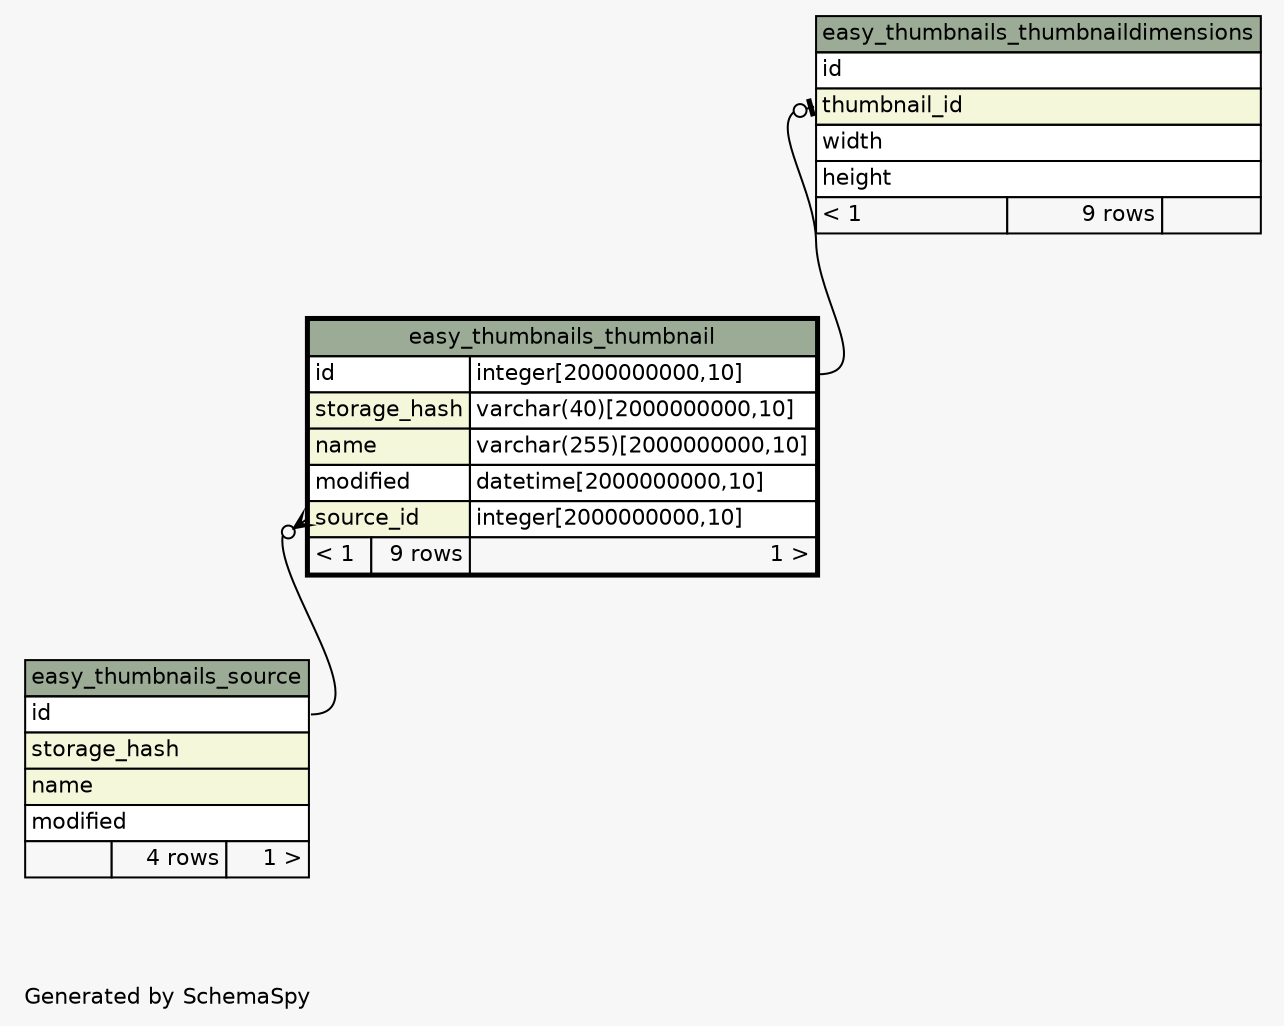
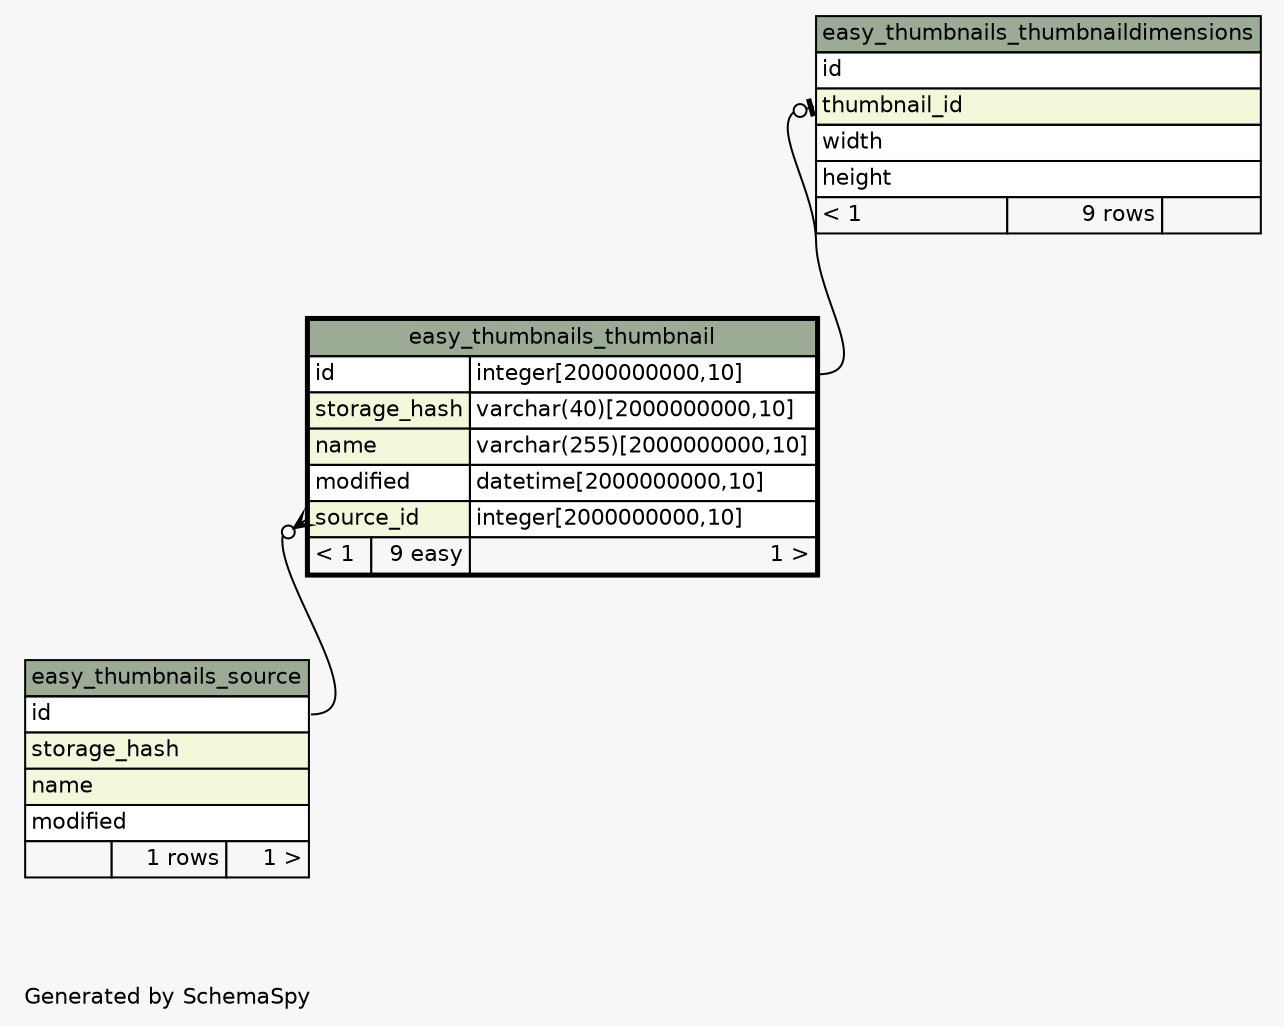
(427, 554) -> (427, 554)
(183, 858) -> (183, 858)
